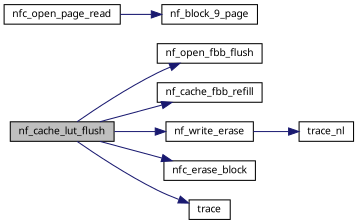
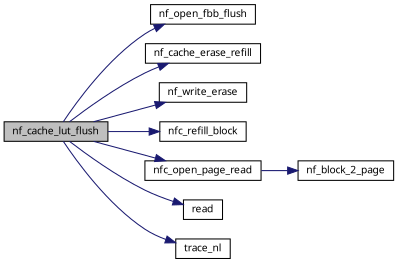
(210, 14) -> (346, 171)
(210, 92) -> (203, 53)
(271, 132) -> (108, 198)
none -> (124, 150)
(210, 171) -> (203, 132)
(210, 210) -> (203, 210)
